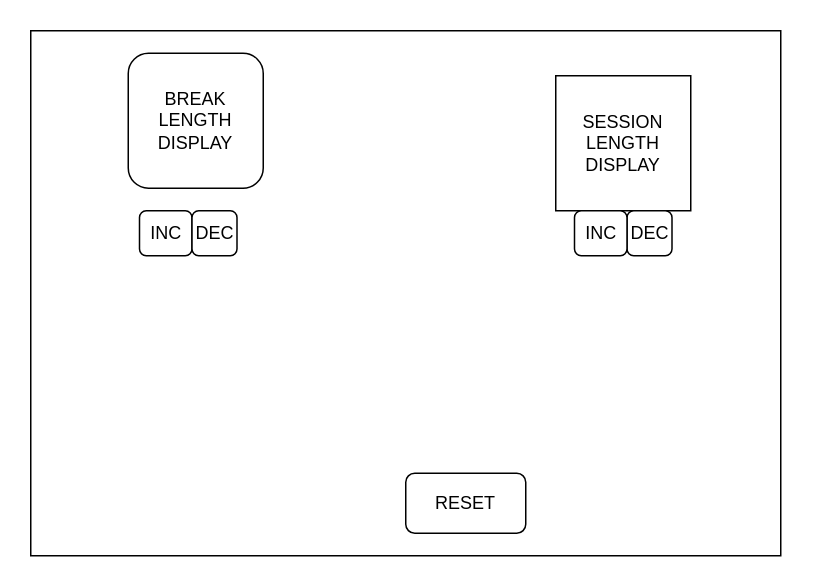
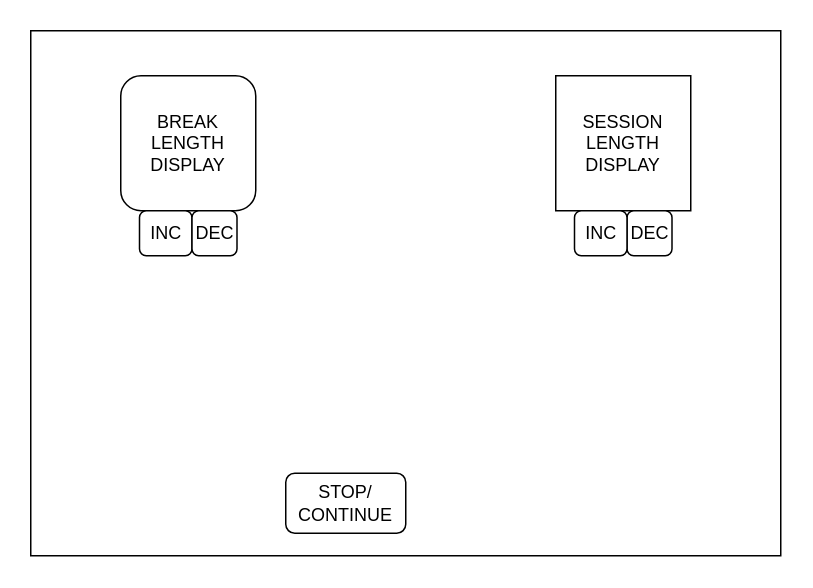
(196, 121) -> (188, 143)
none -> (346, 503)
(466, 503) -> none
